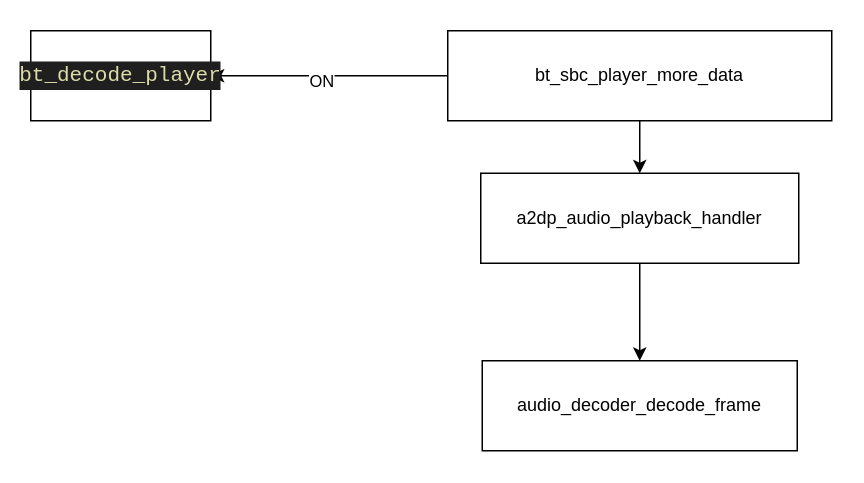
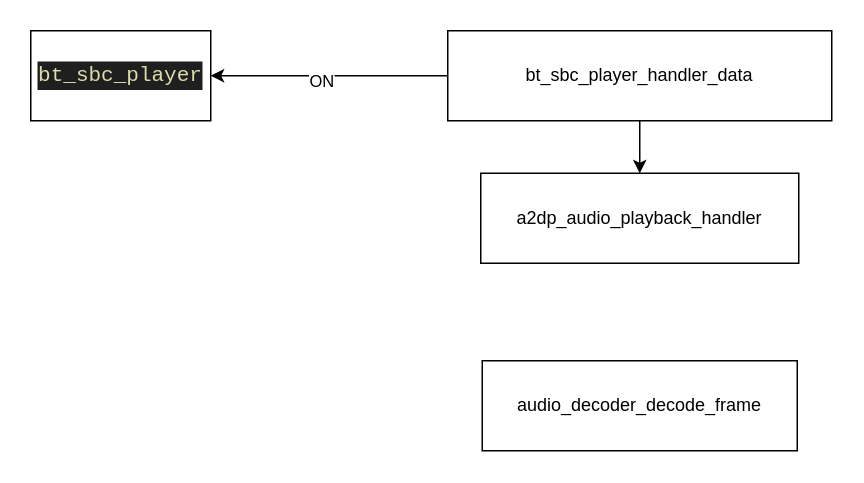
(121, 76) -> (121, 76)
(640, 76) -> (640, 76)
(640, 307) -> none
